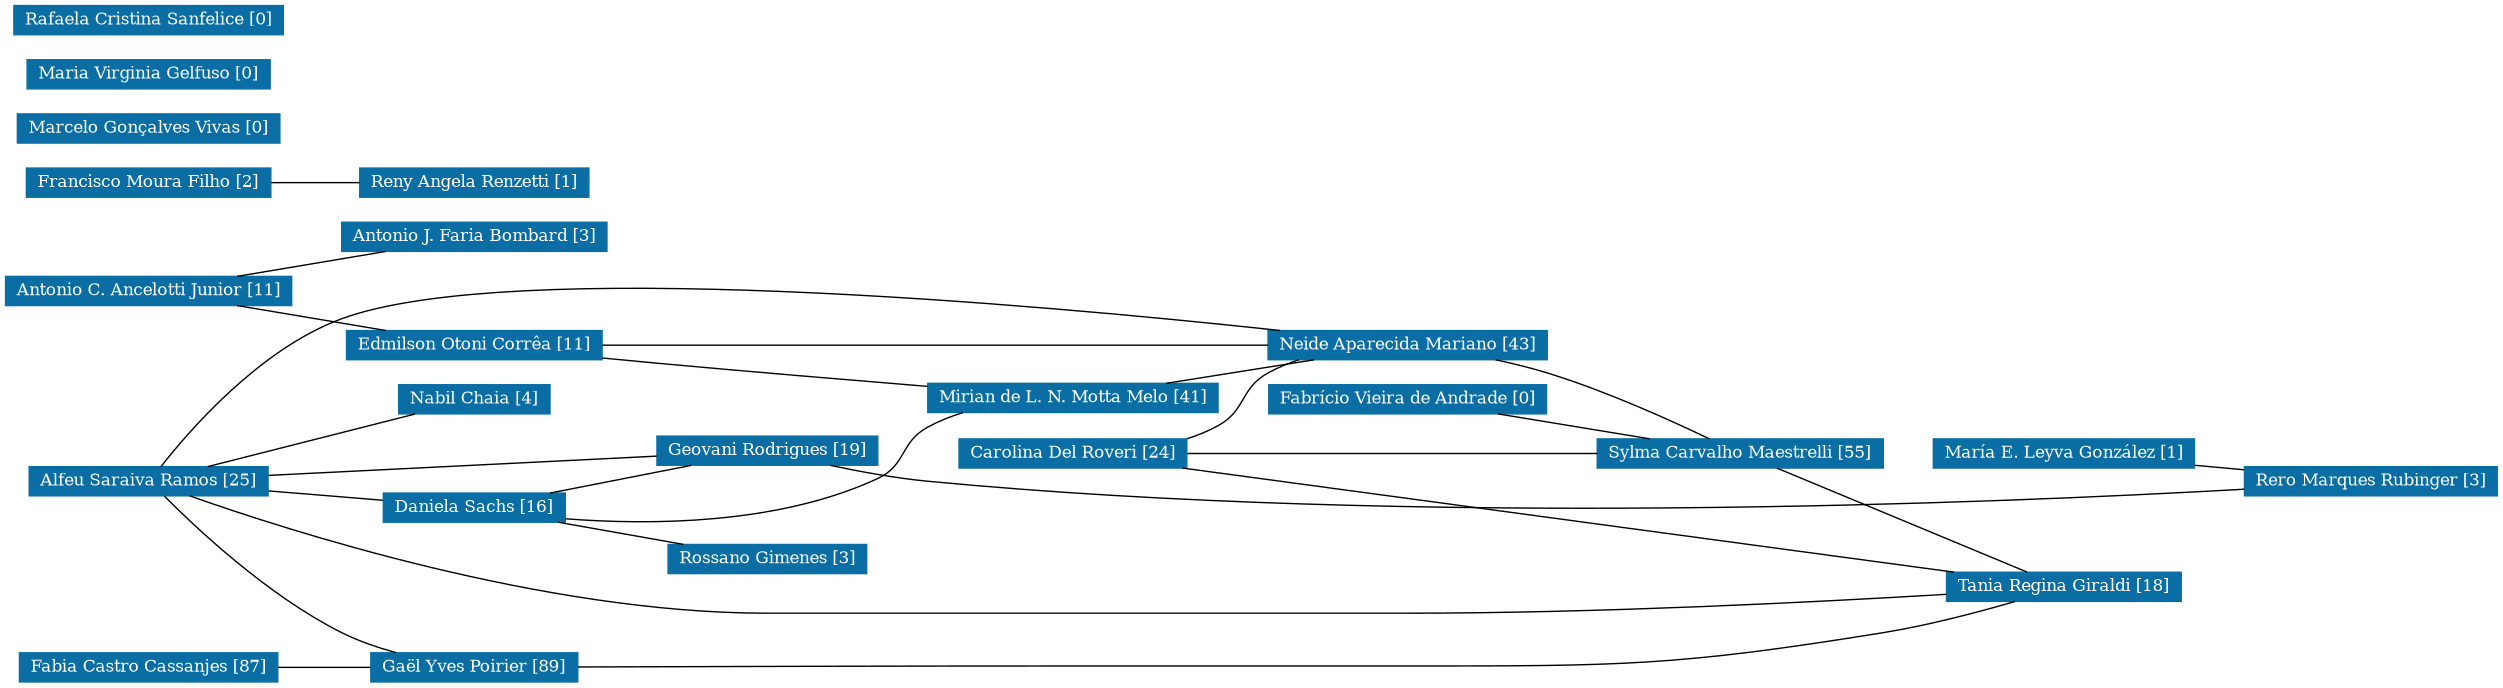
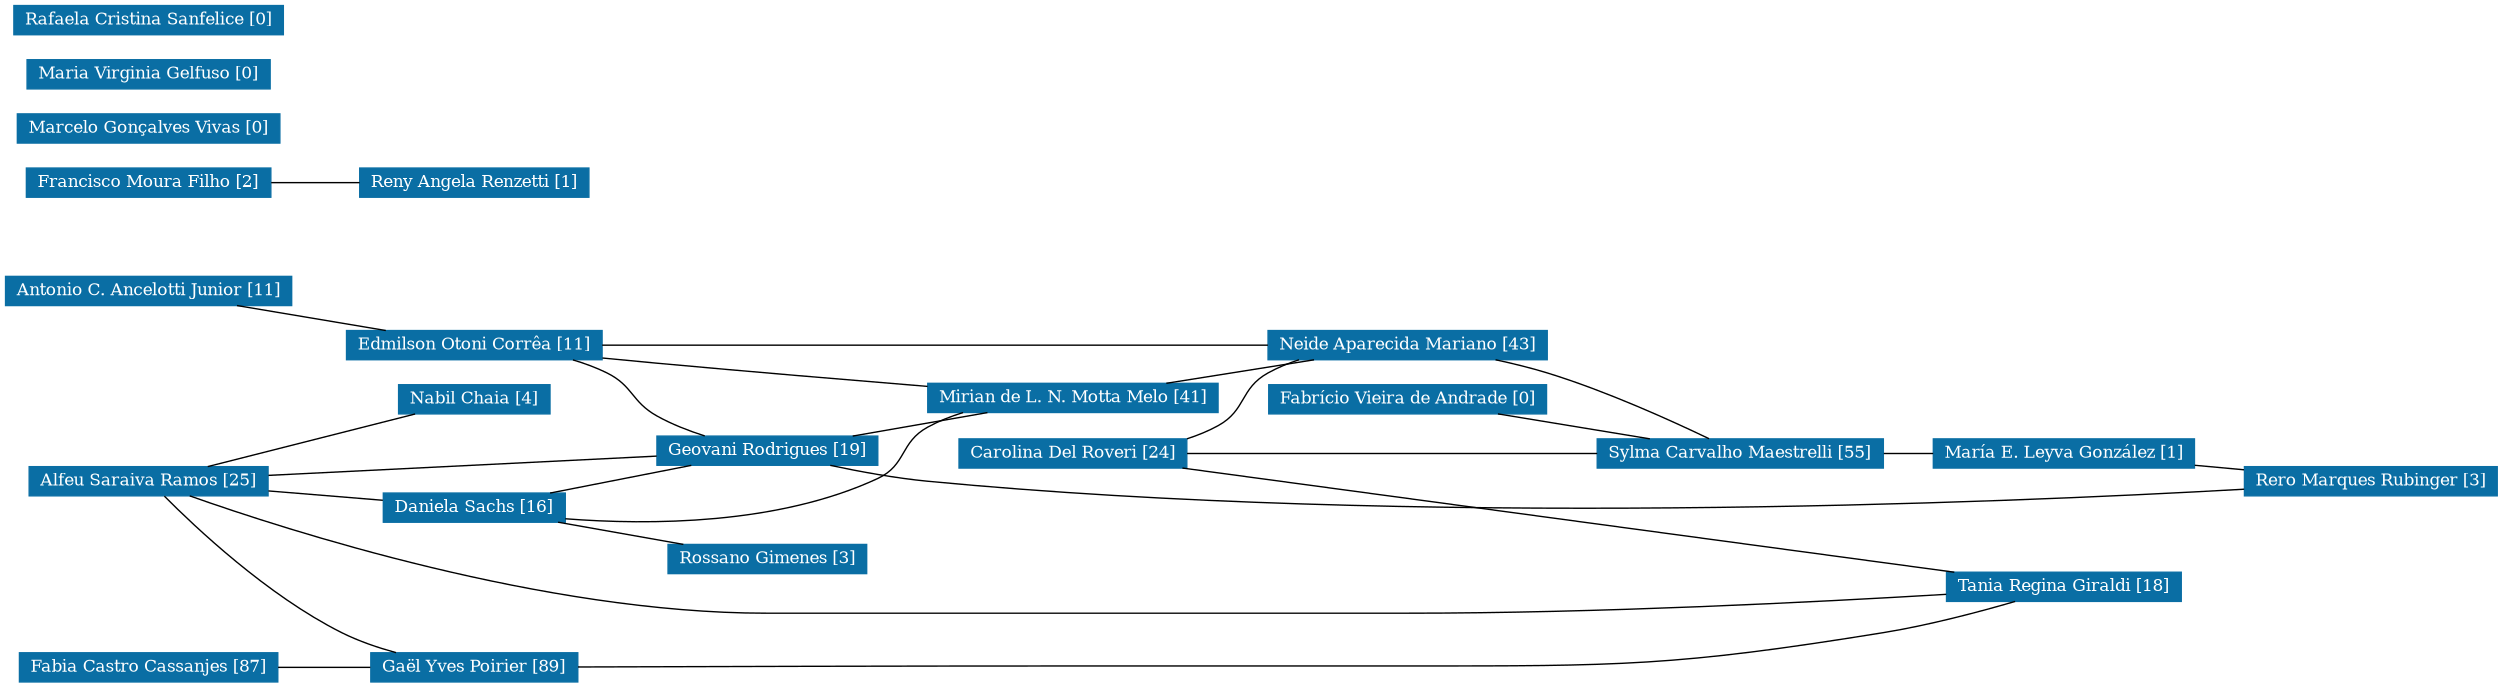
(474, 237) -> none
(692, 289) -> none
none -> (637, 400)
none -> (913, 425)
(1902, 520) -> (1908, 453)
